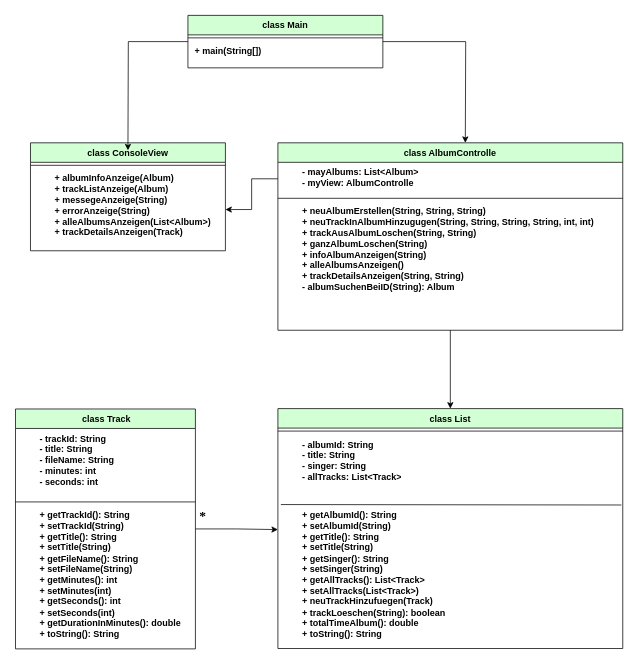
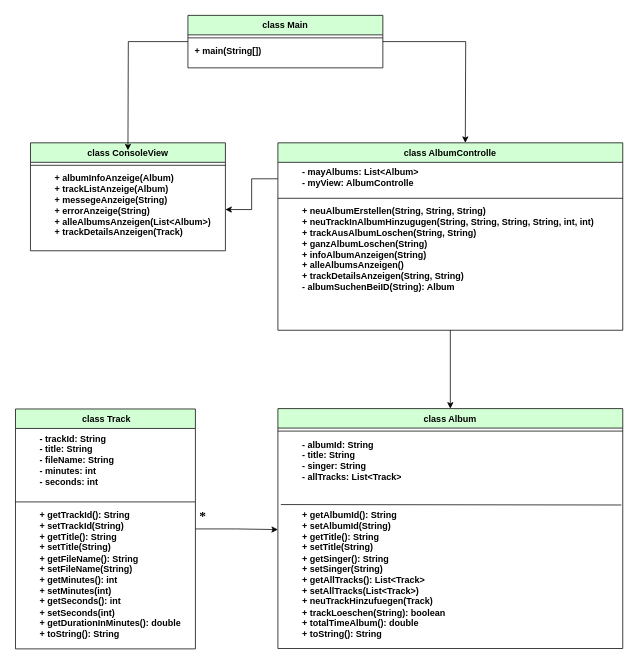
(450, 420) -> (450, 420)
